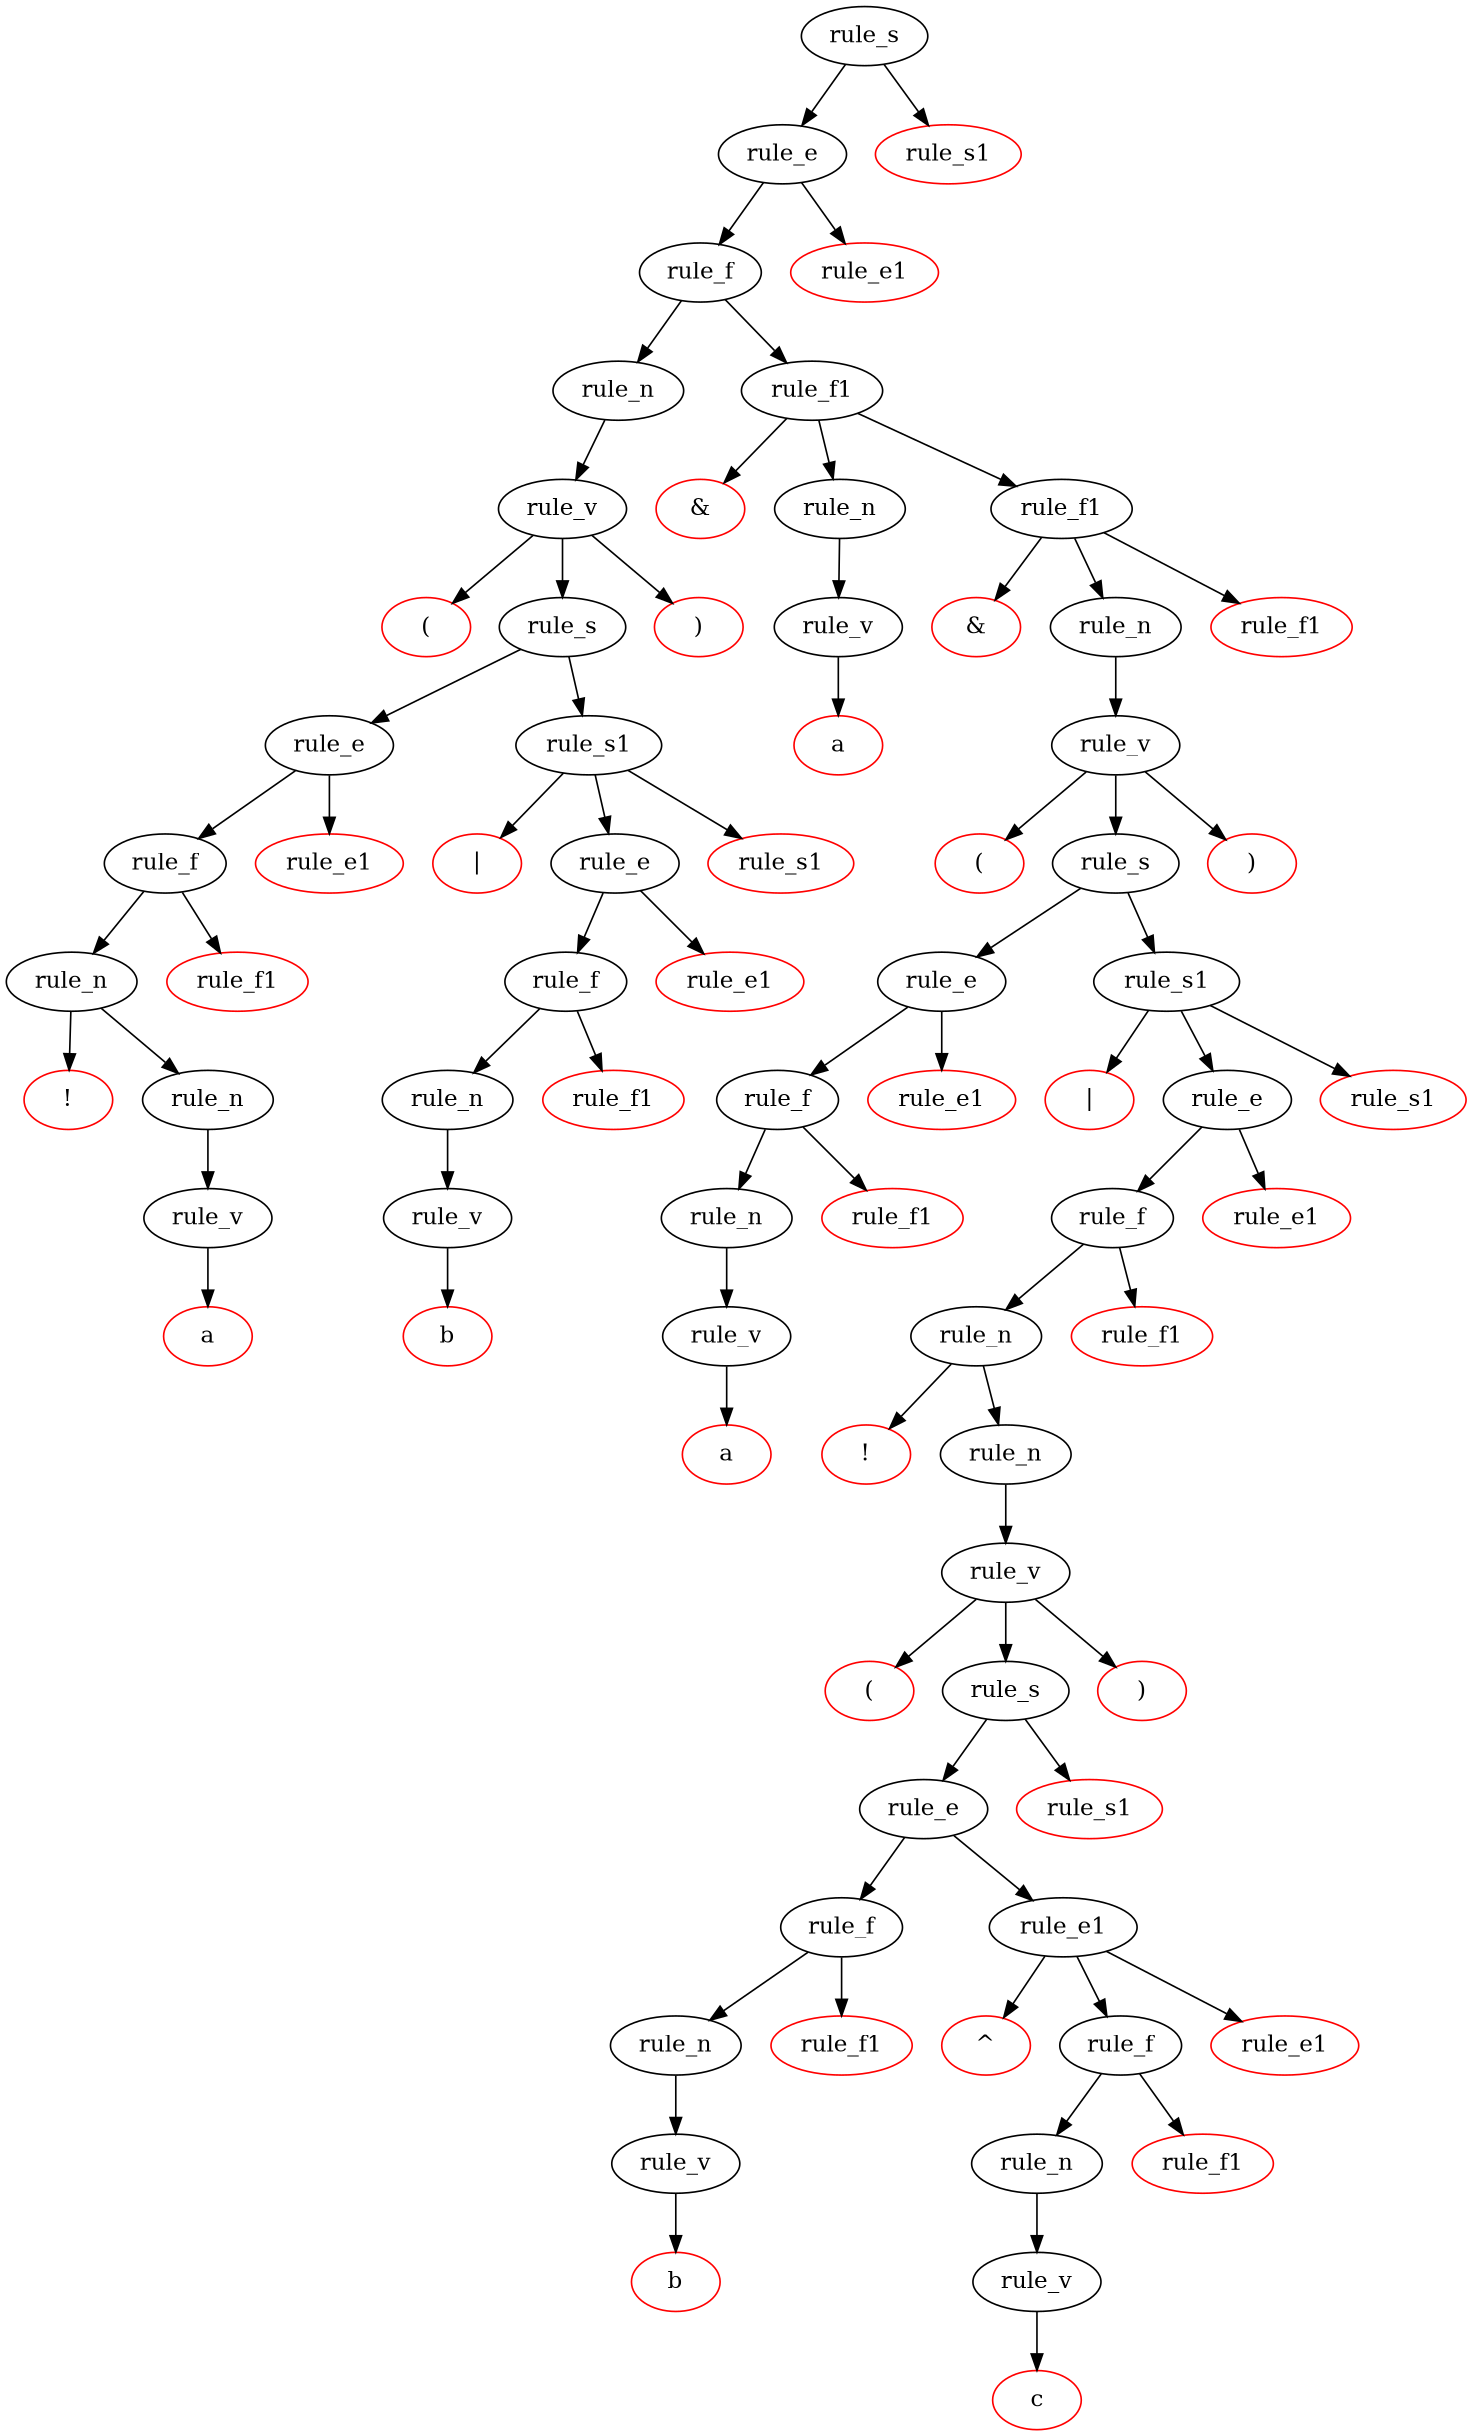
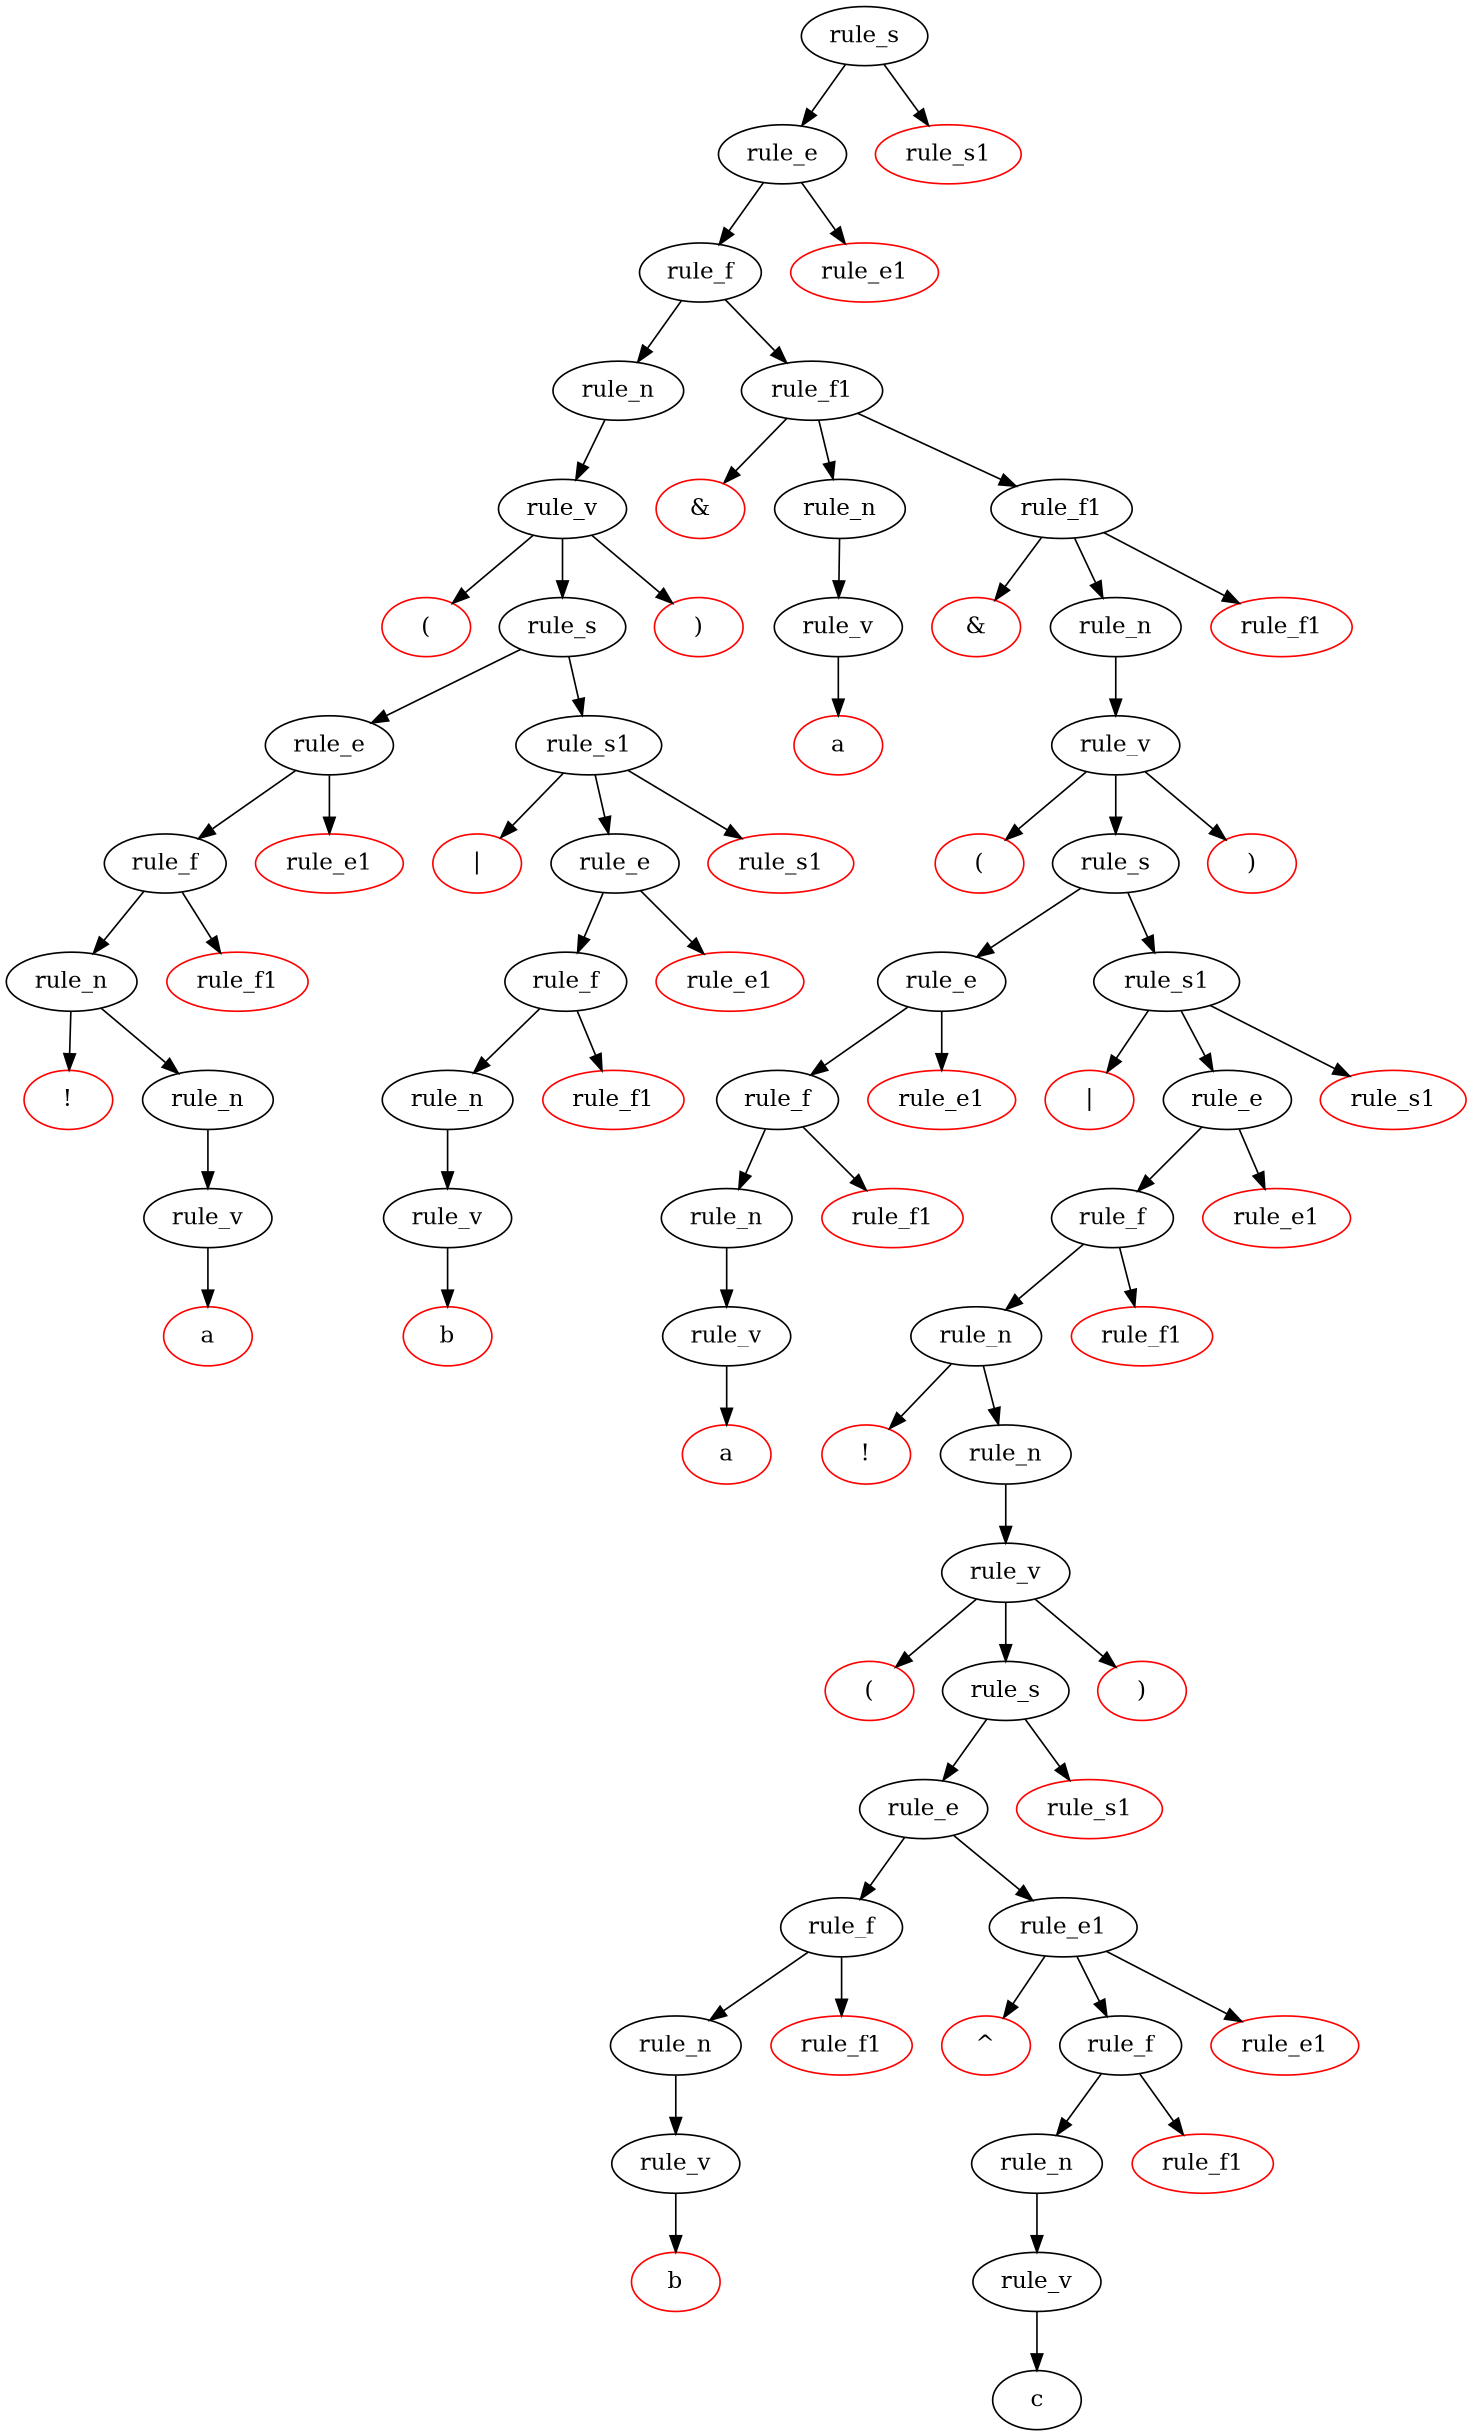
(1037, 2400) -> (1037, 2400)
